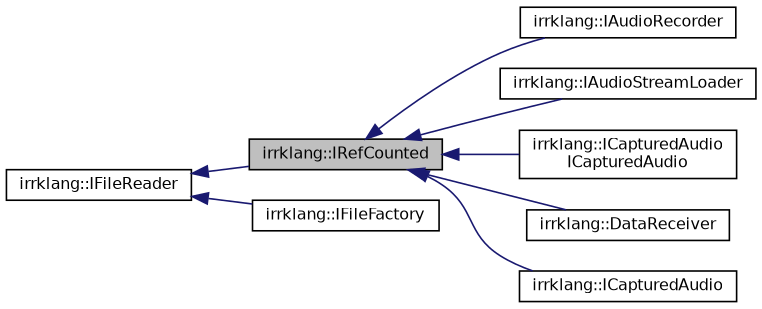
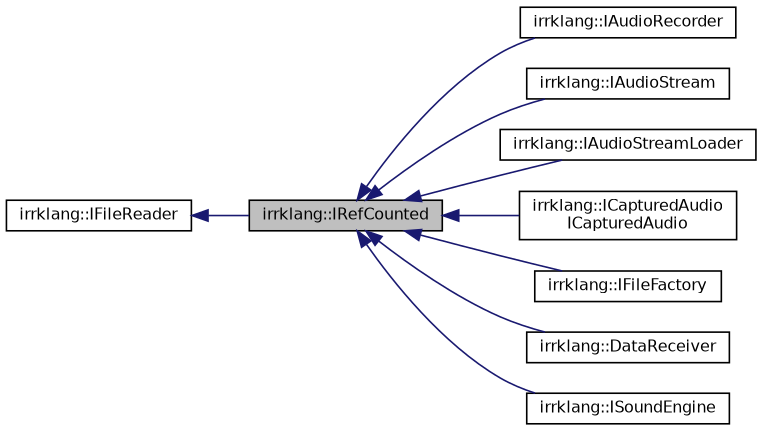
none -> (628, 84)
(230, 201) -> (491, 253)
(628, 286) -> (628, 409)
